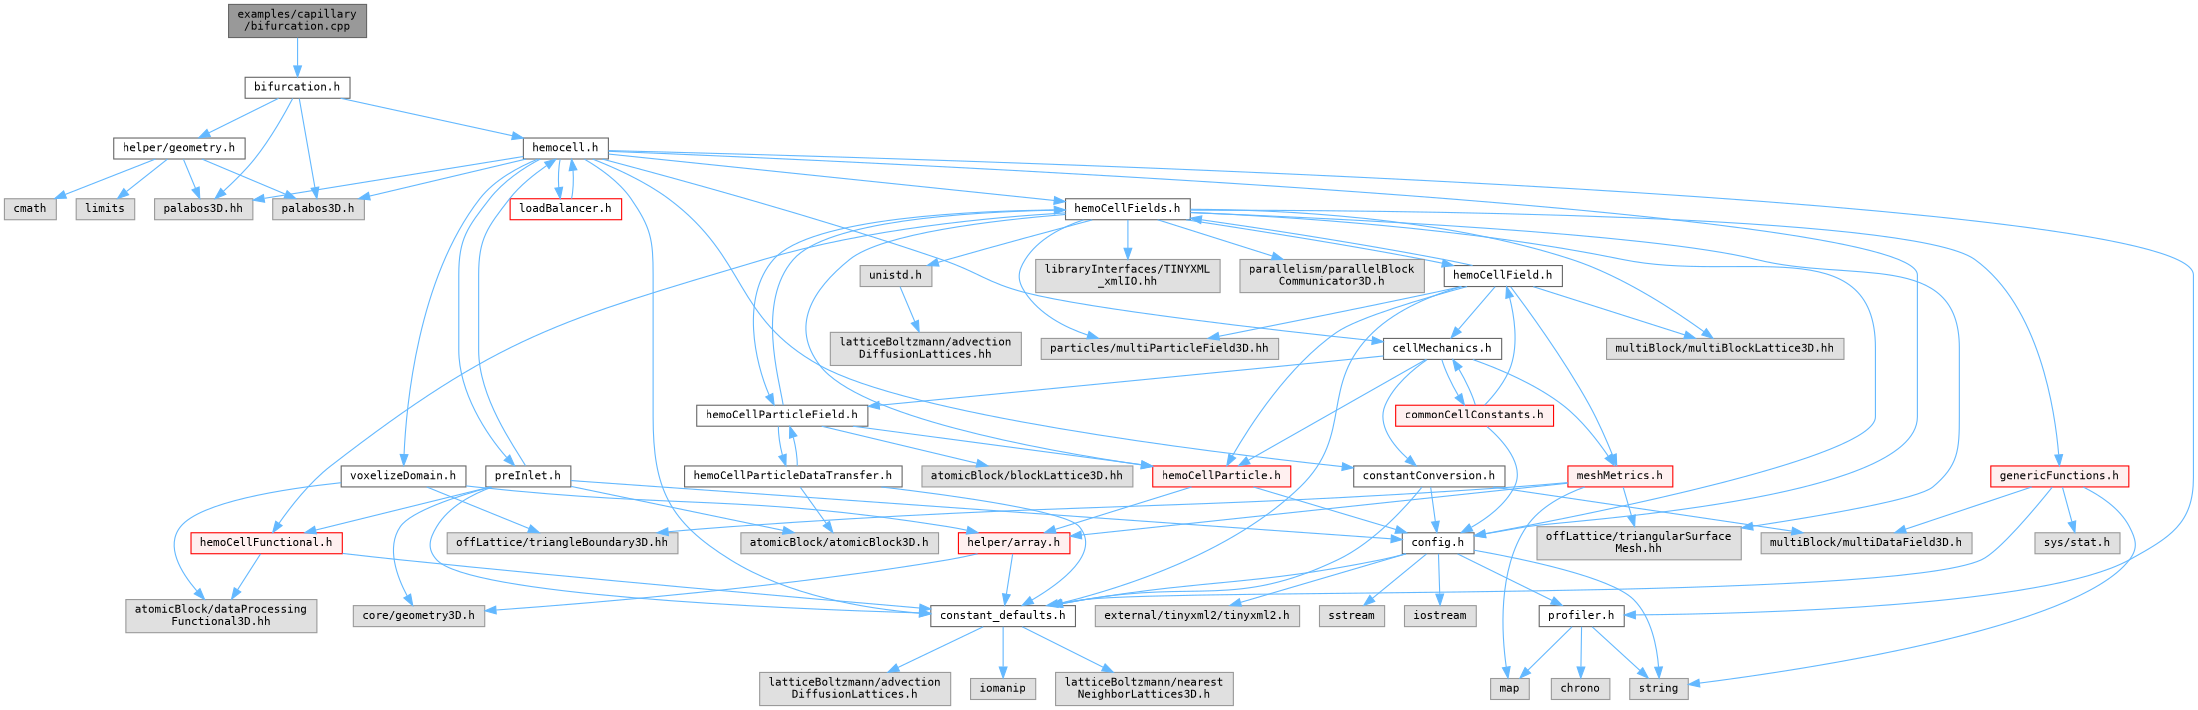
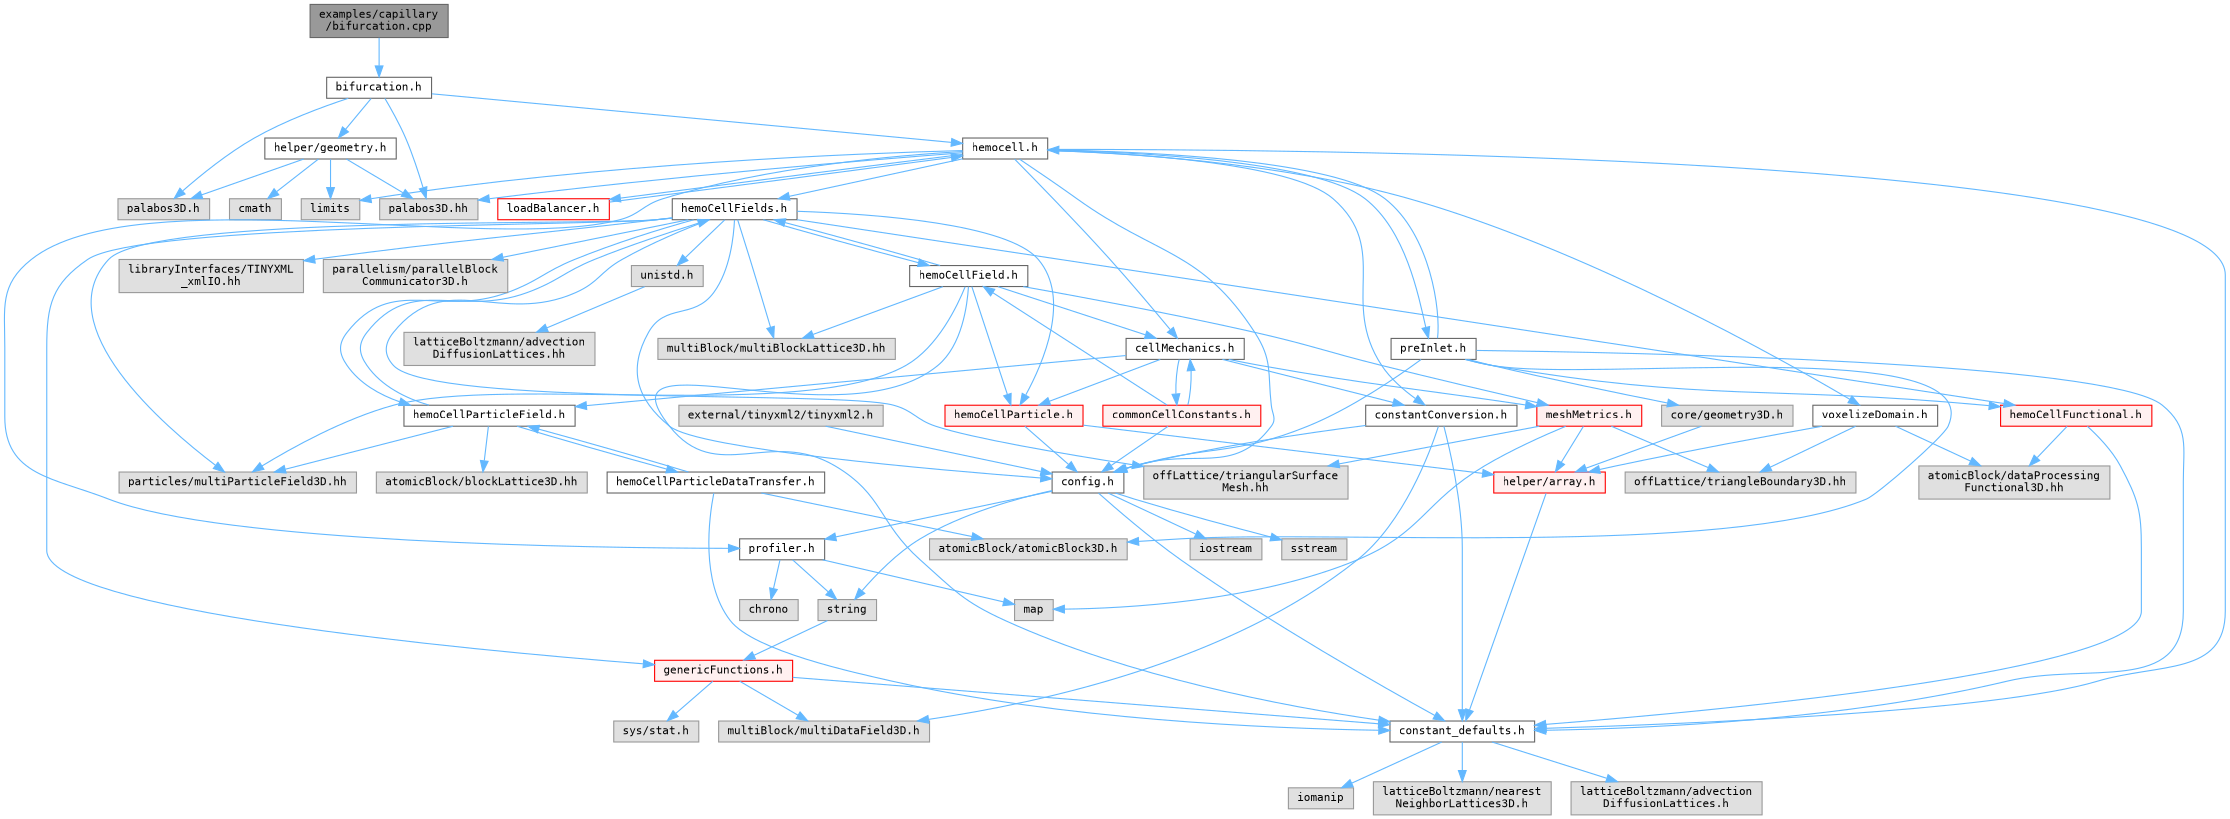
(448, 178) -> (666, 166)
(997, 445) -> (369, 448)
(1323, 578) -> (933, 449)
(762, 586) -> (1641, 448)
(1970, 633) -> (791, 638)
